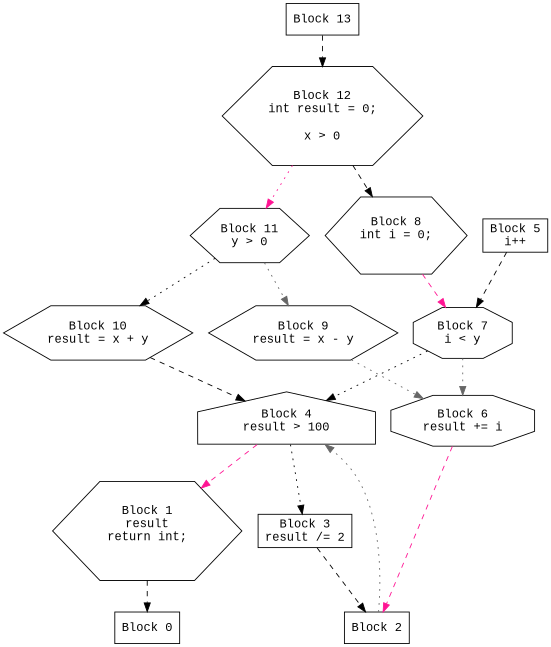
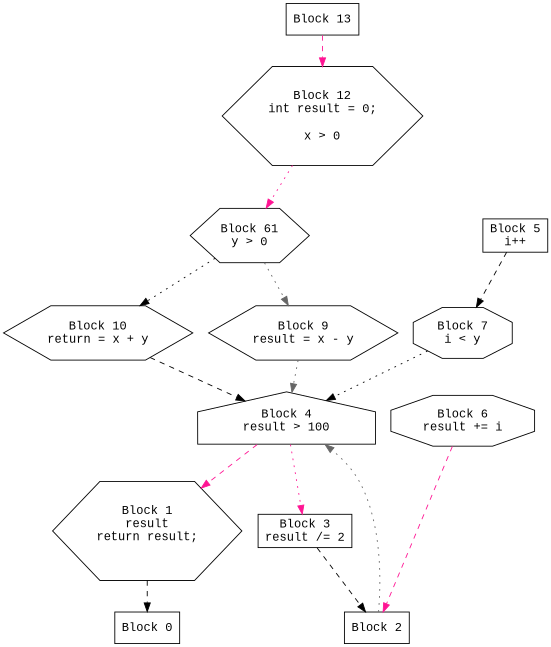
(323, 47) -> (323, 47)
(250, 236) -> (250, 236)
(396, 236) -> none
(98, 333) -> (98, 333)
(463, 372) -> none
(385, 378) -> (296, 372)
(296, 475) -> (296, 475)
(147, 531) -> (147, 531)
